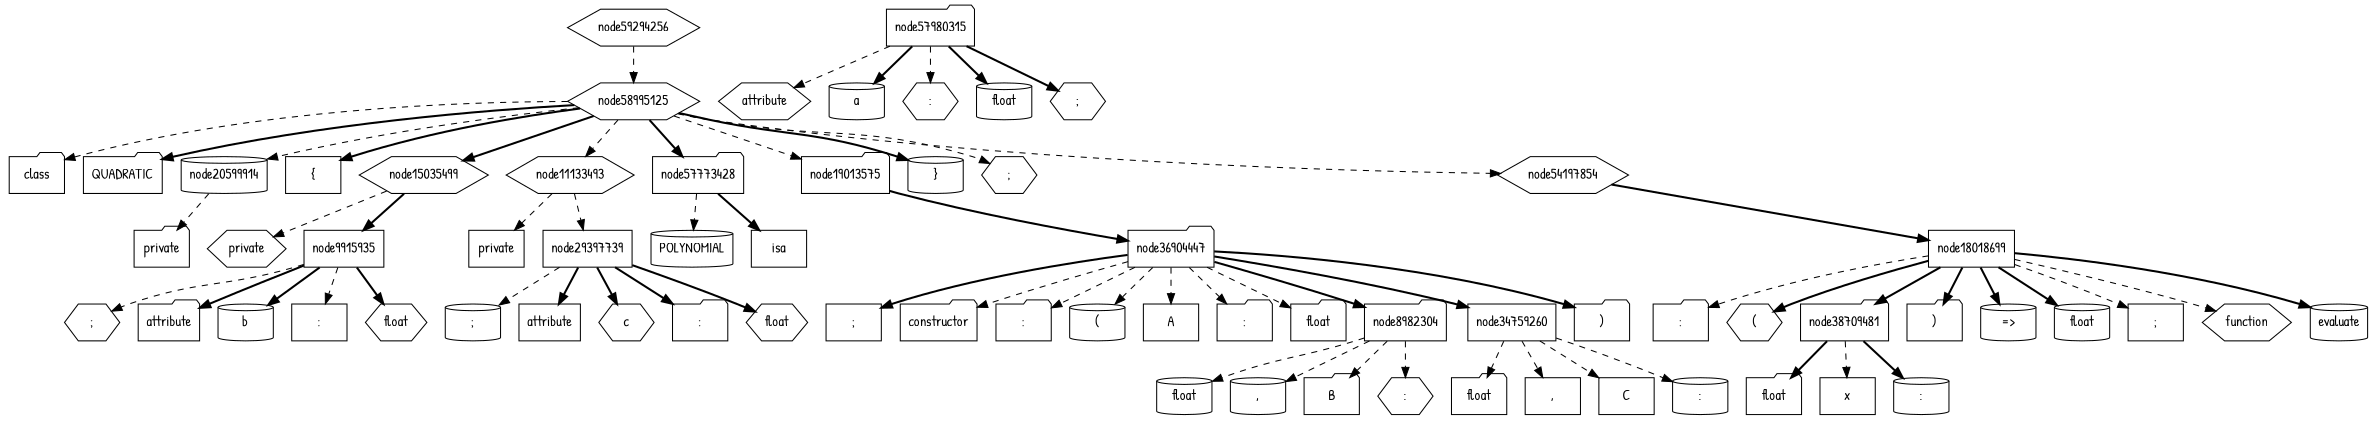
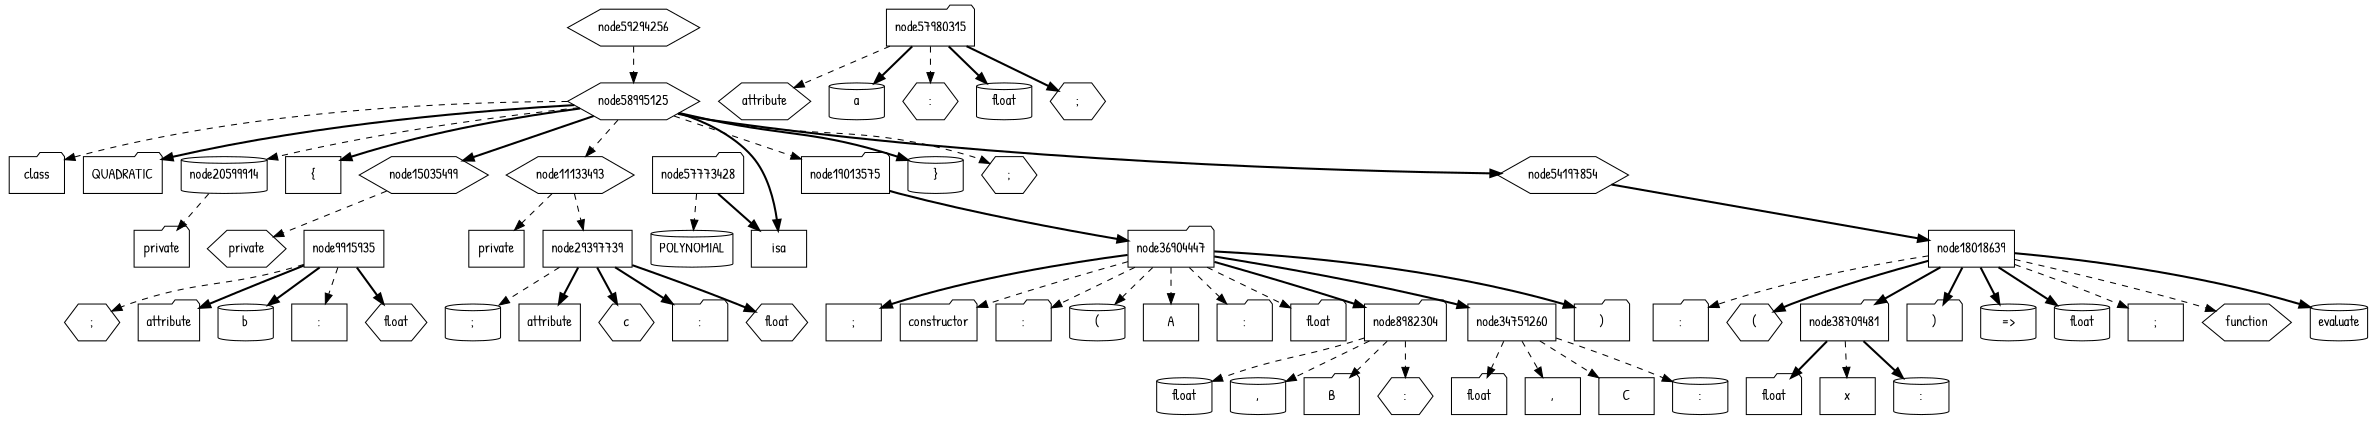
(663, 134) -> (746, 150)
(1083, 157) -> (1083, 157)
(388, 208) -> none
(1971, 249) -> (1971, 249)
